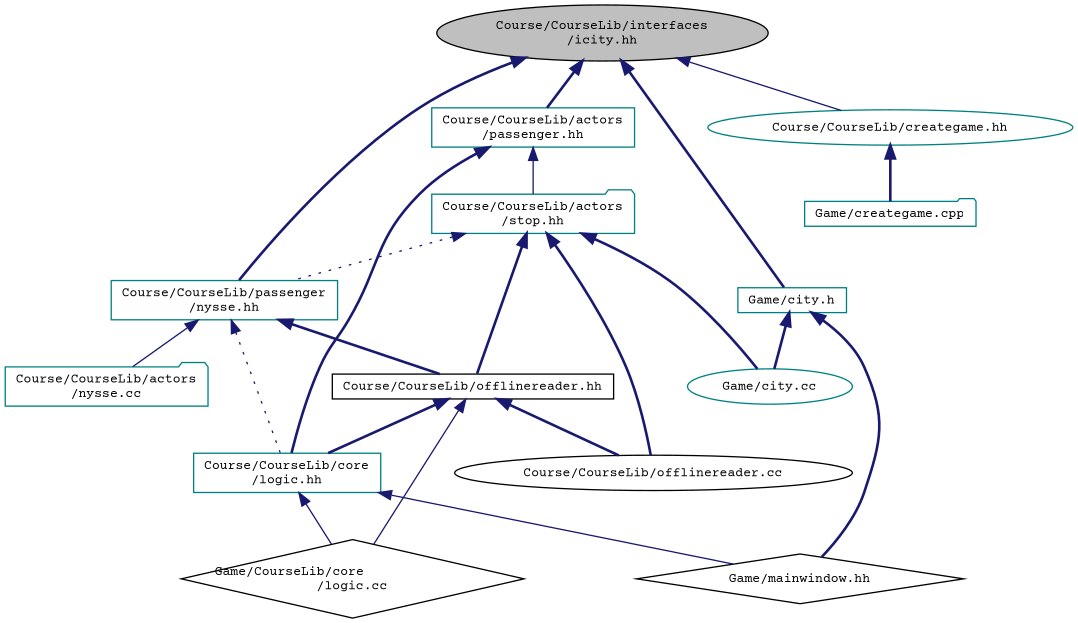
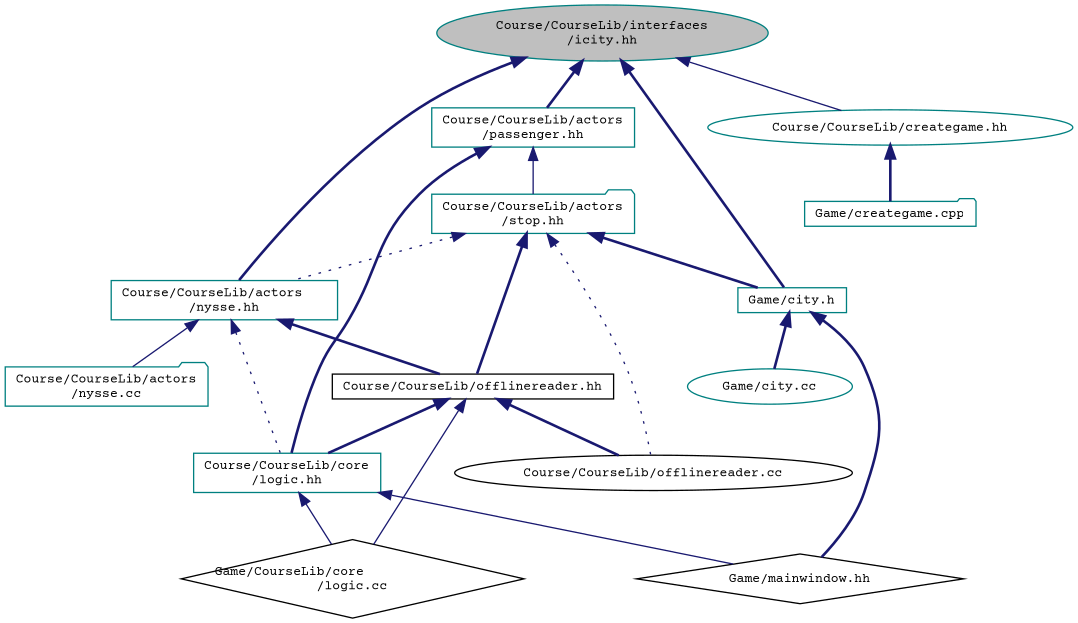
(602, 33) -> (602, 33)
(685, 293) -> (680, 263)
(224, 300) -> (224, 300)
(615, 344) -> (615, 344)
